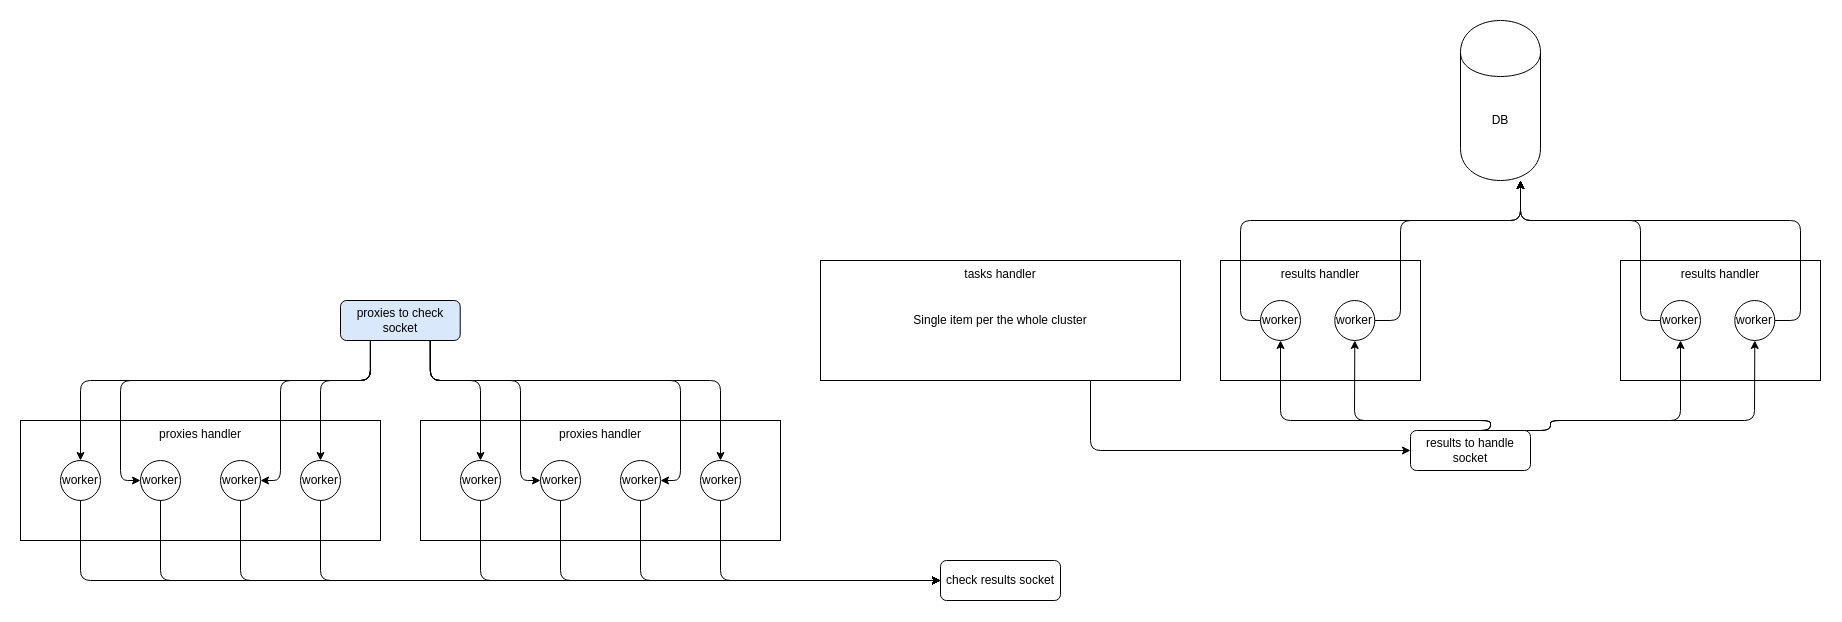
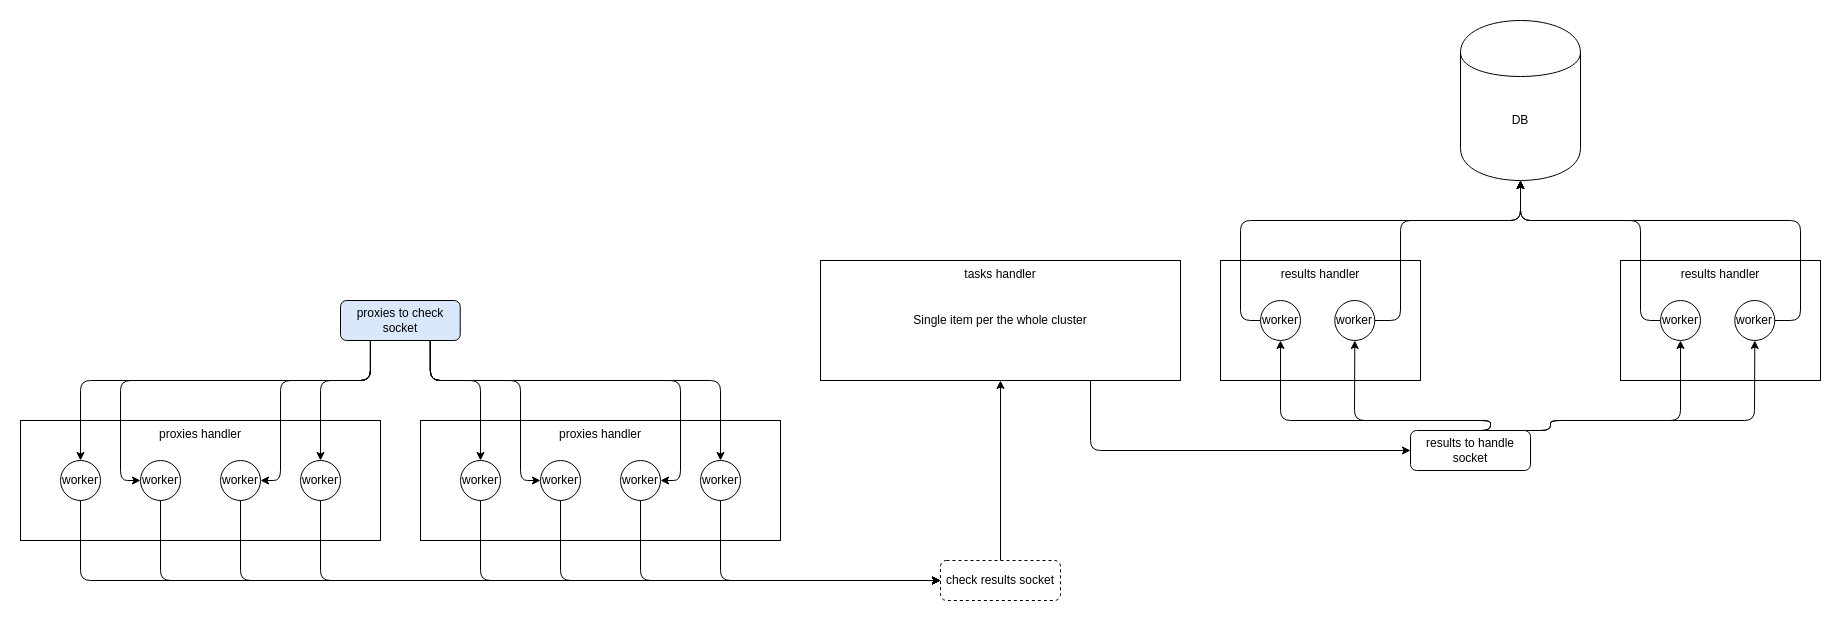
(1501, 101) -> (1521, 101)
none -> (1001, 474)
(1001, 581) -> (1001, 581)
